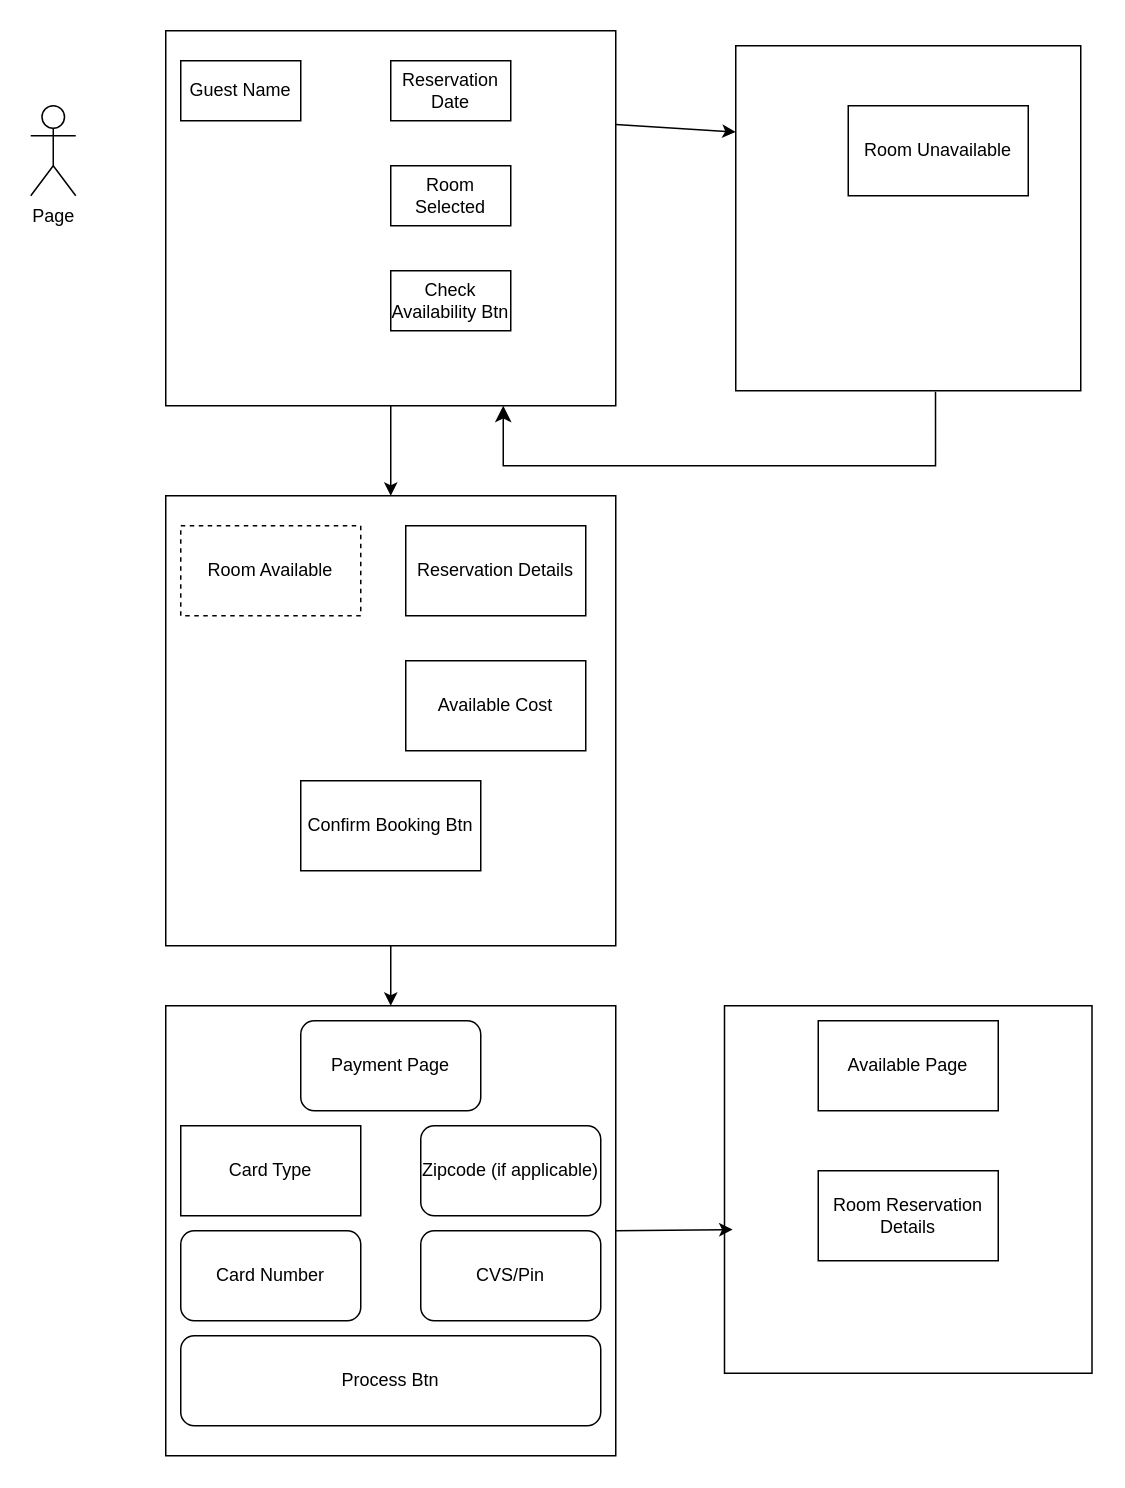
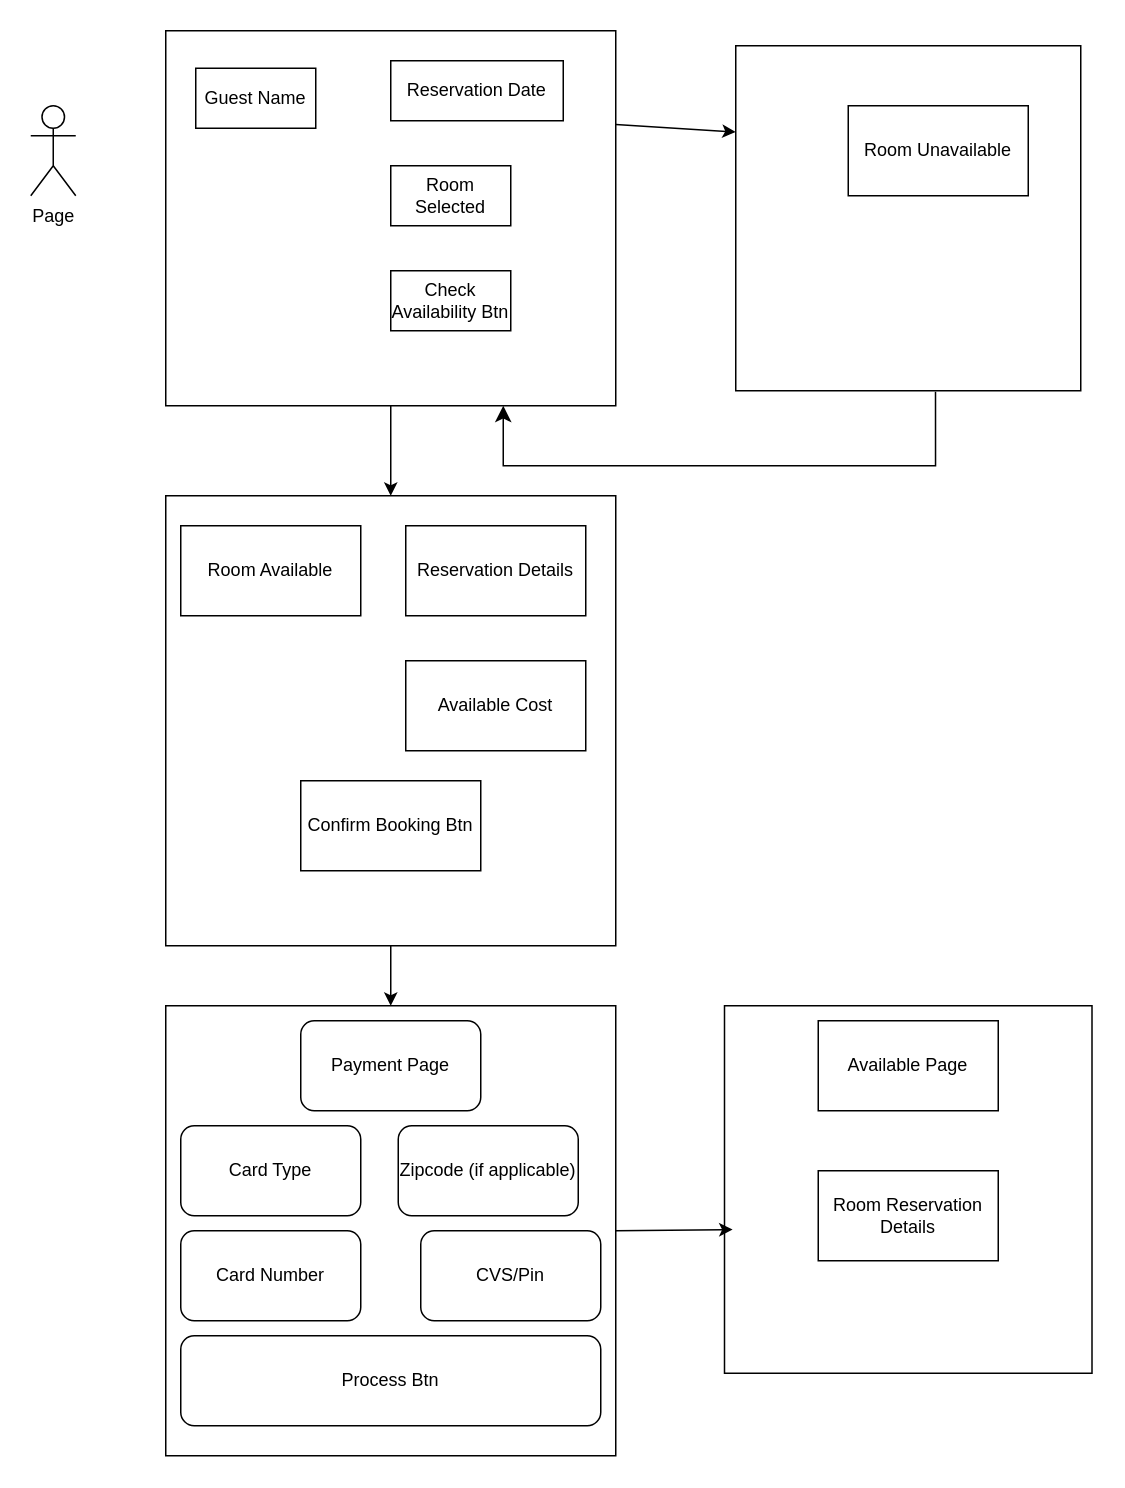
(241, 91) -> (256, 98)
(451, 91) -> (477, 91)
(271, 571) -> (271, 571)
(271, 1171) -> (271, 1171)
(511, 1171) -> (488, 1171)
